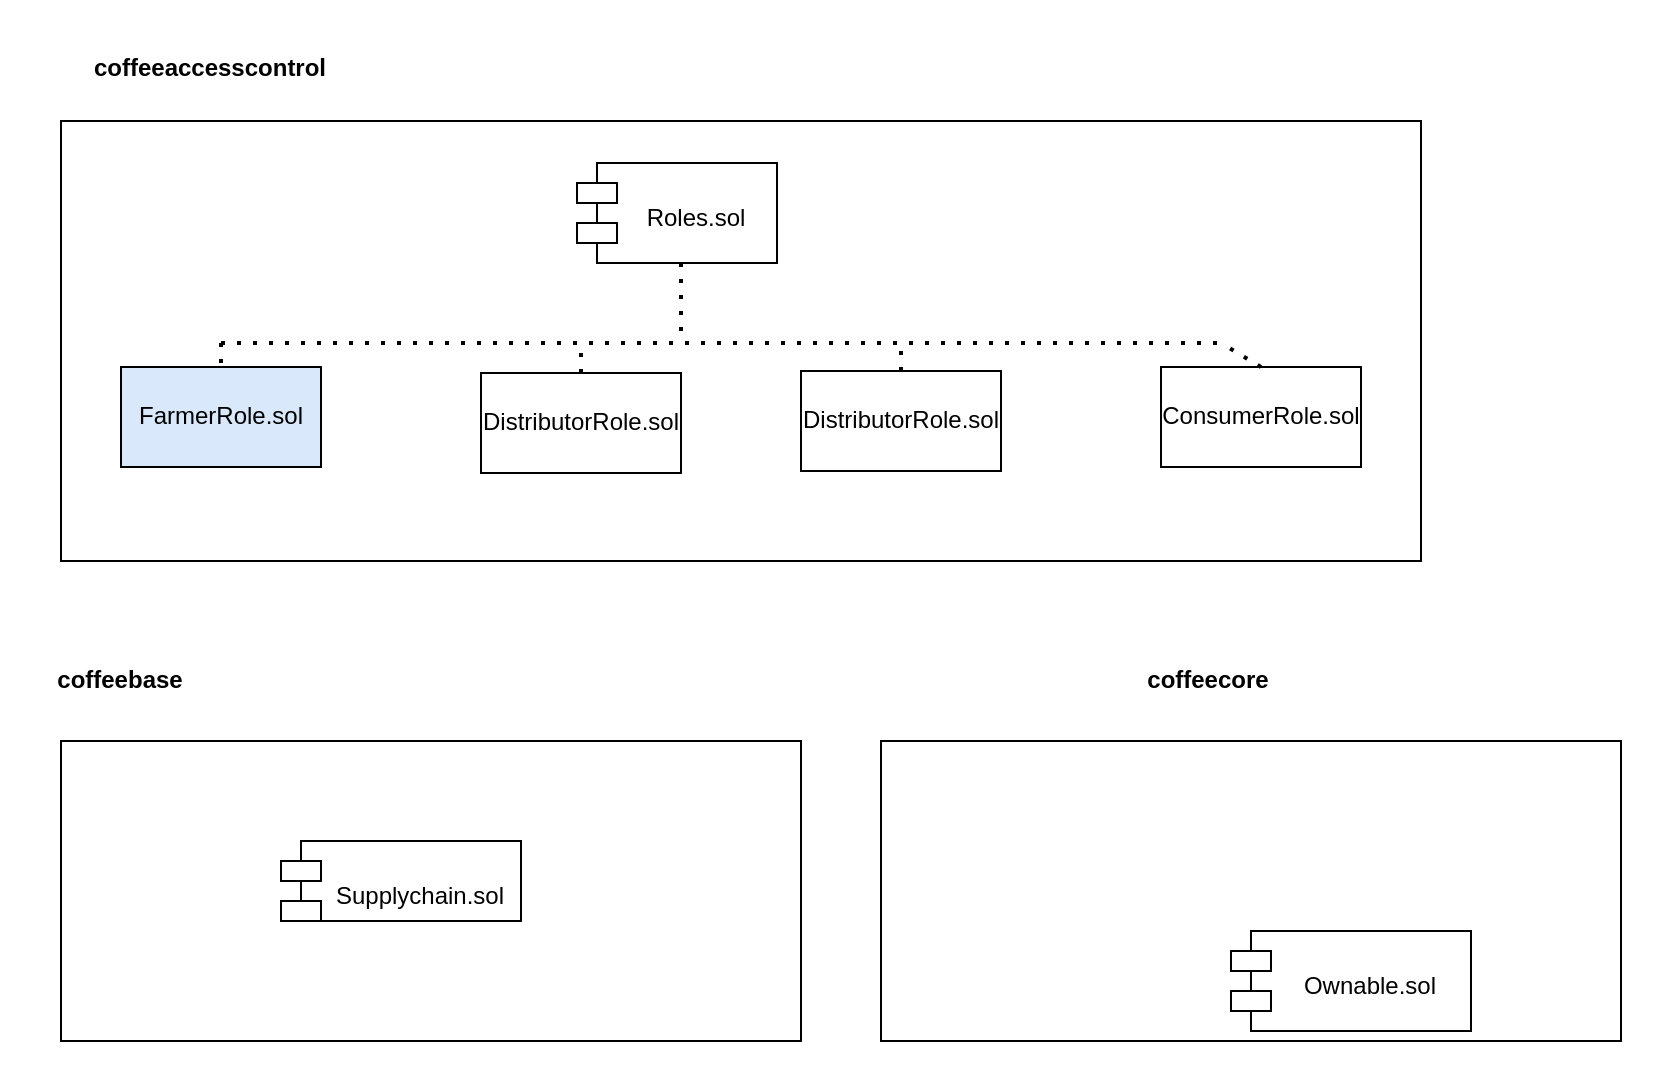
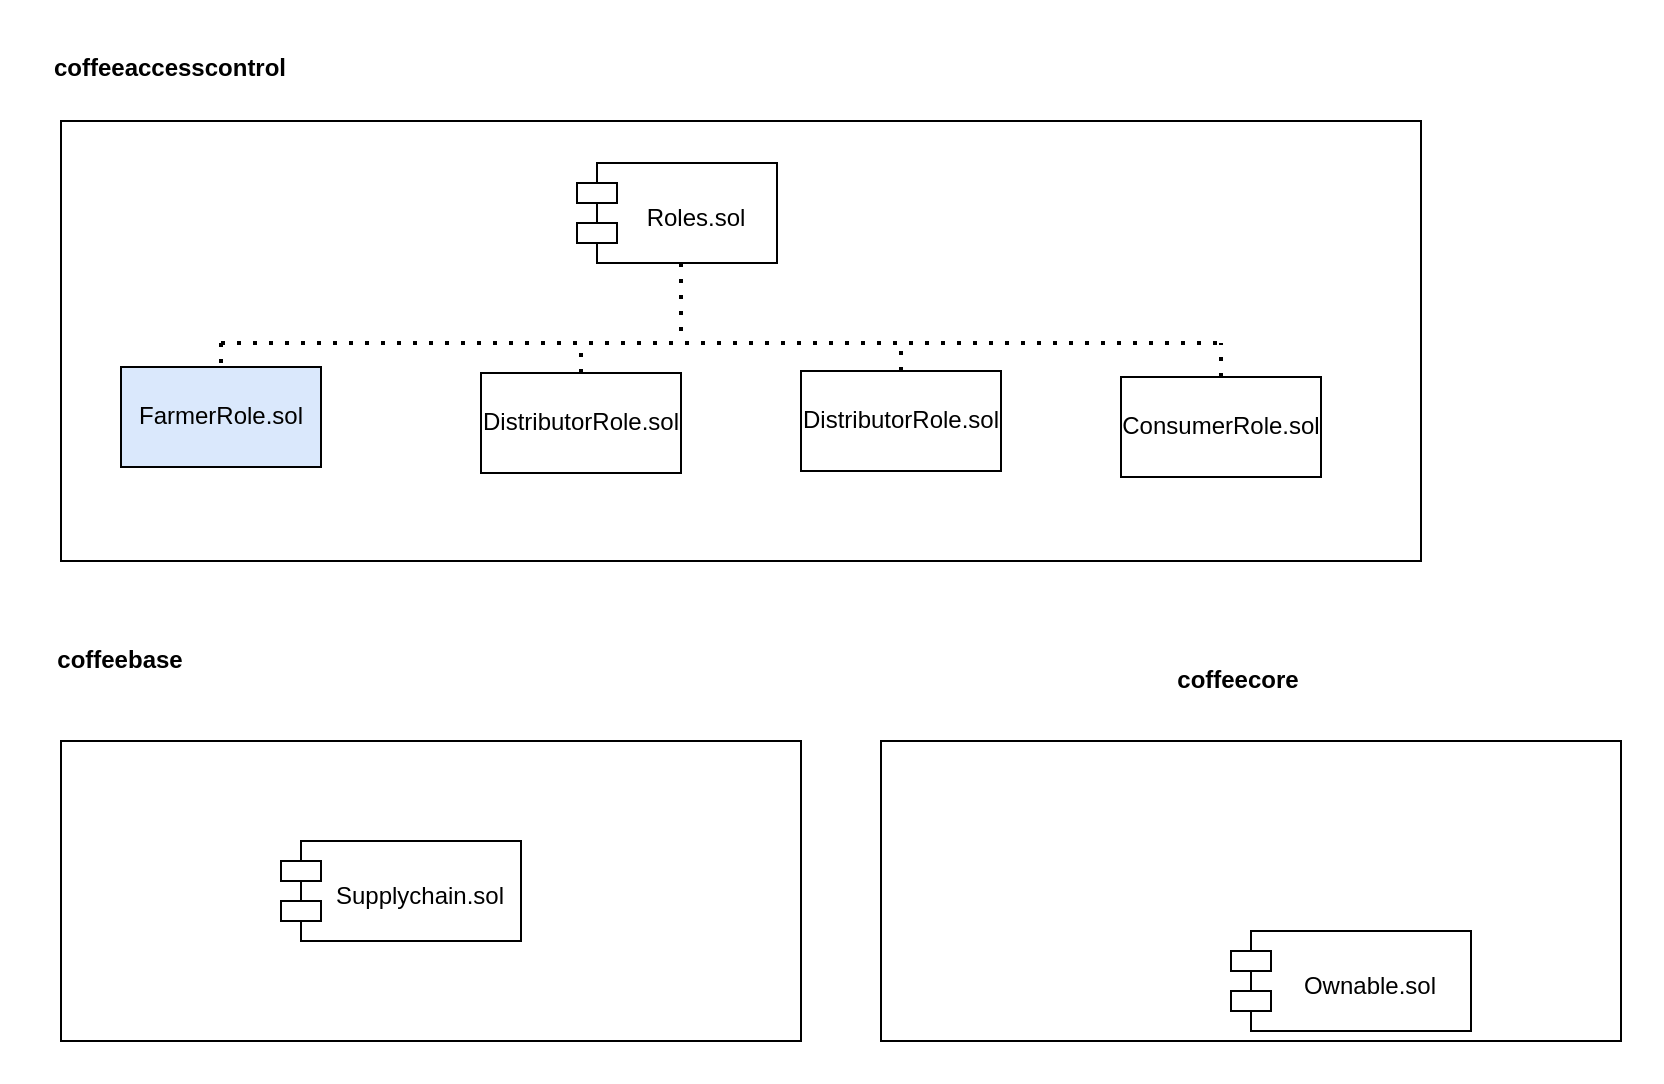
(211, 67) -> (171, 67)
(1261, 417) -> (1221, 427)
(121, 681) -> (121, 661)
(1209, 681) -> (1239, 681)
(401, 881) -> (401, 891)
